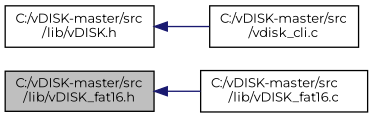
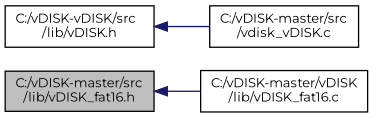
(80, 27) -> (80, 27)
(284, 27) -> (284, 27)
(284, 91) -> (284, 91)
